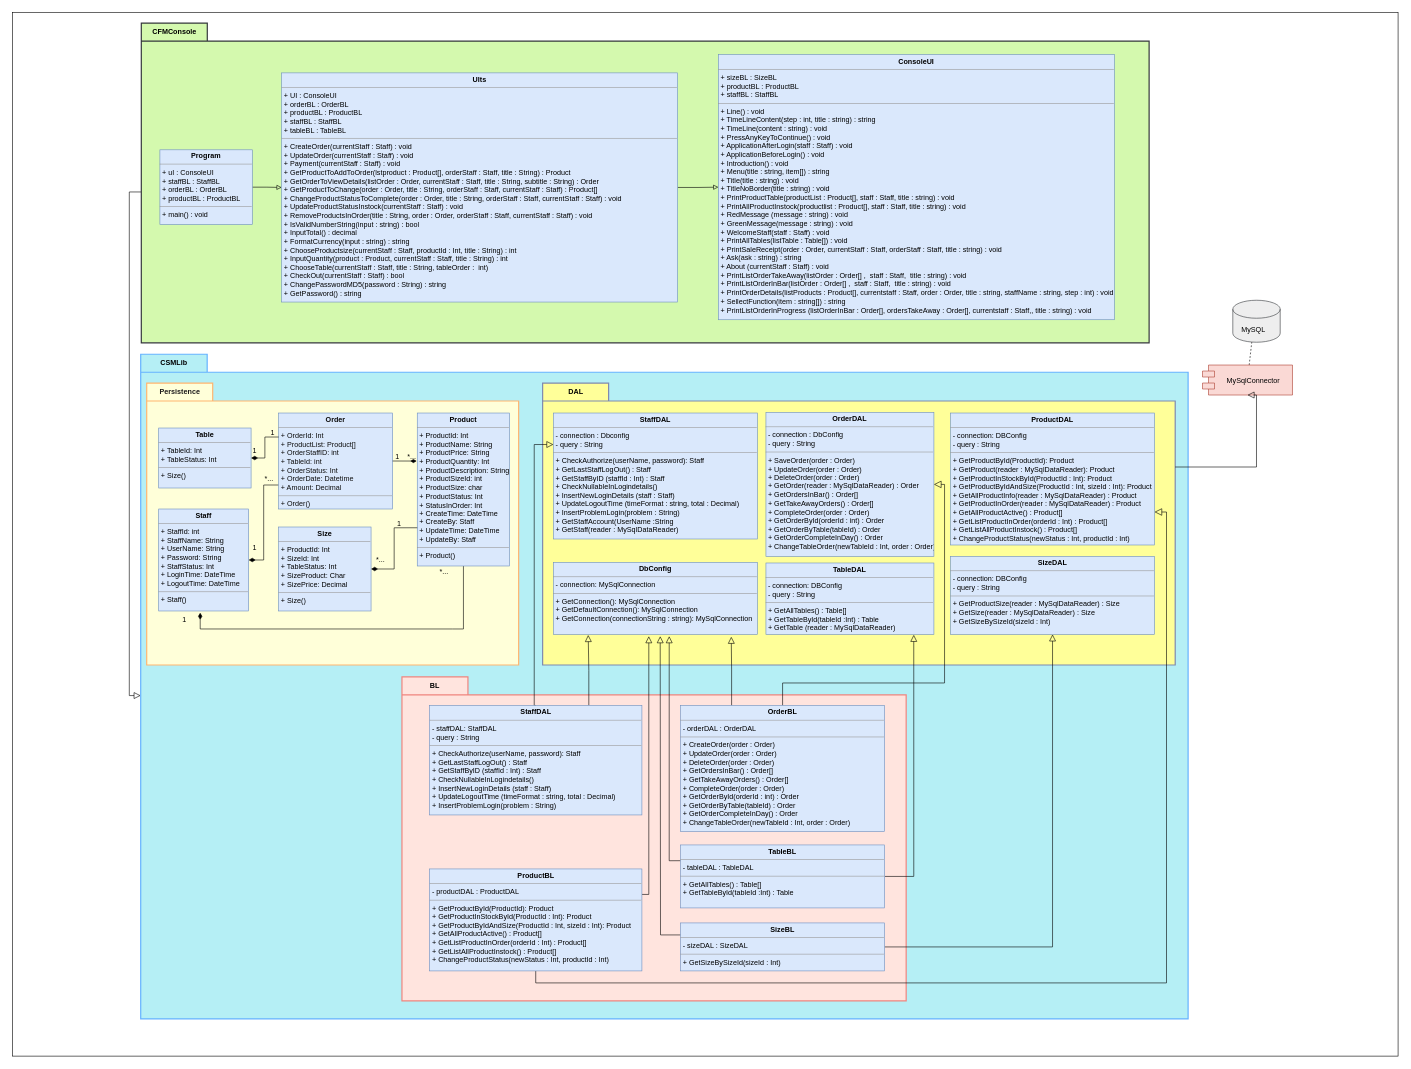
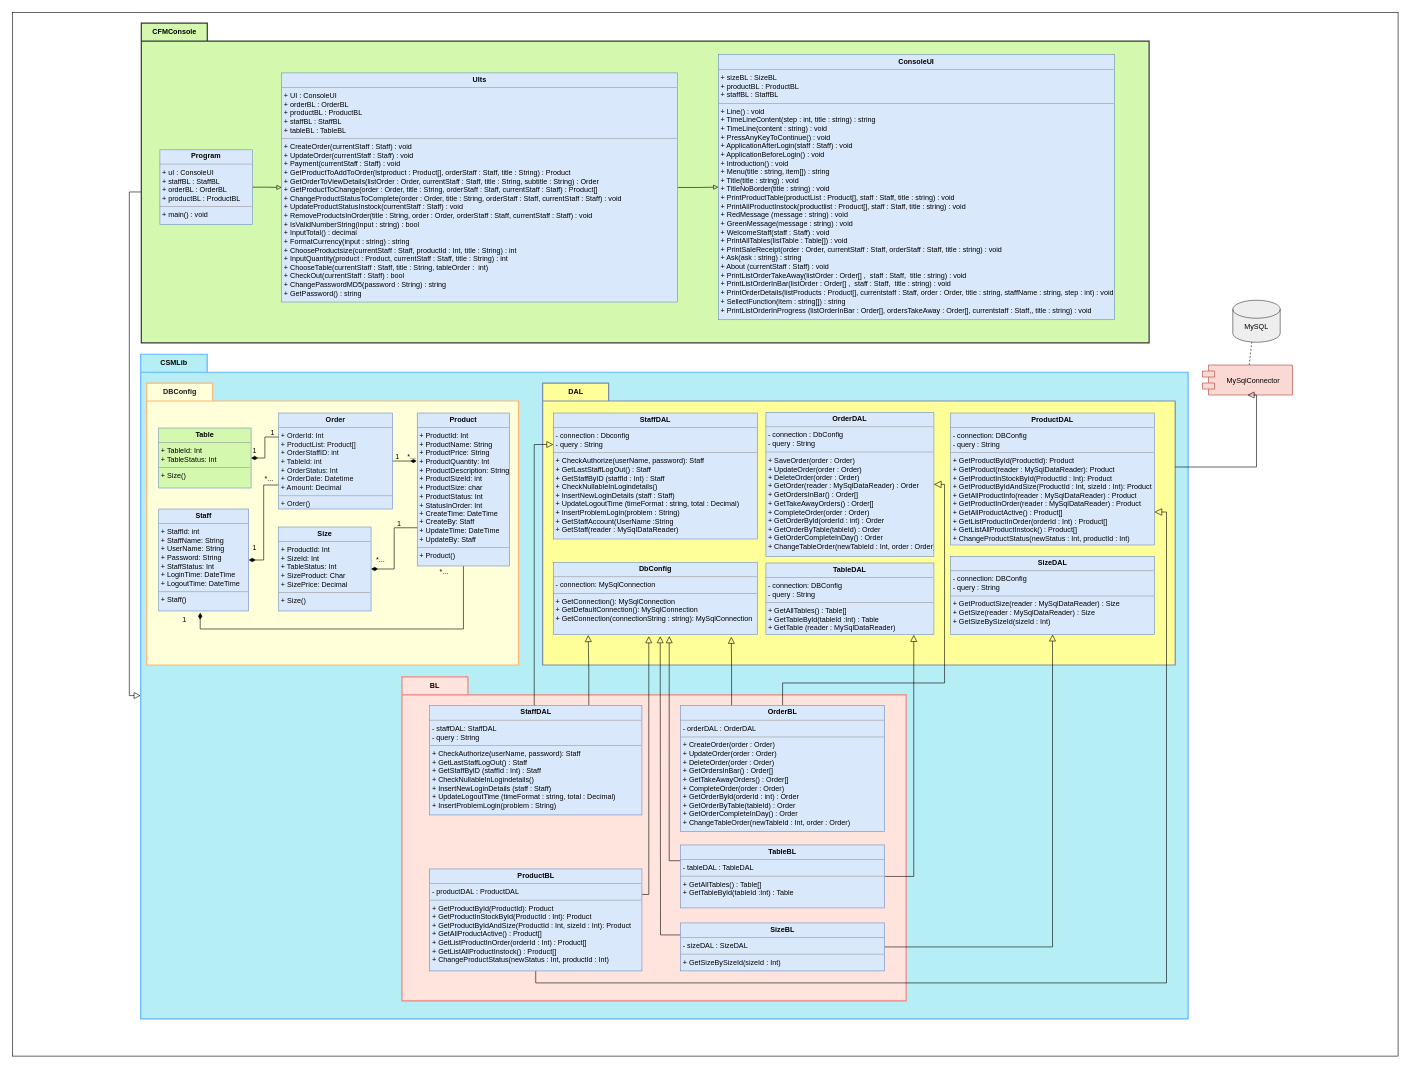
(1254, 330) -> (1257, 327)
(180, 392) -> (180, 392)
(205, 458) -> (205, 458)
